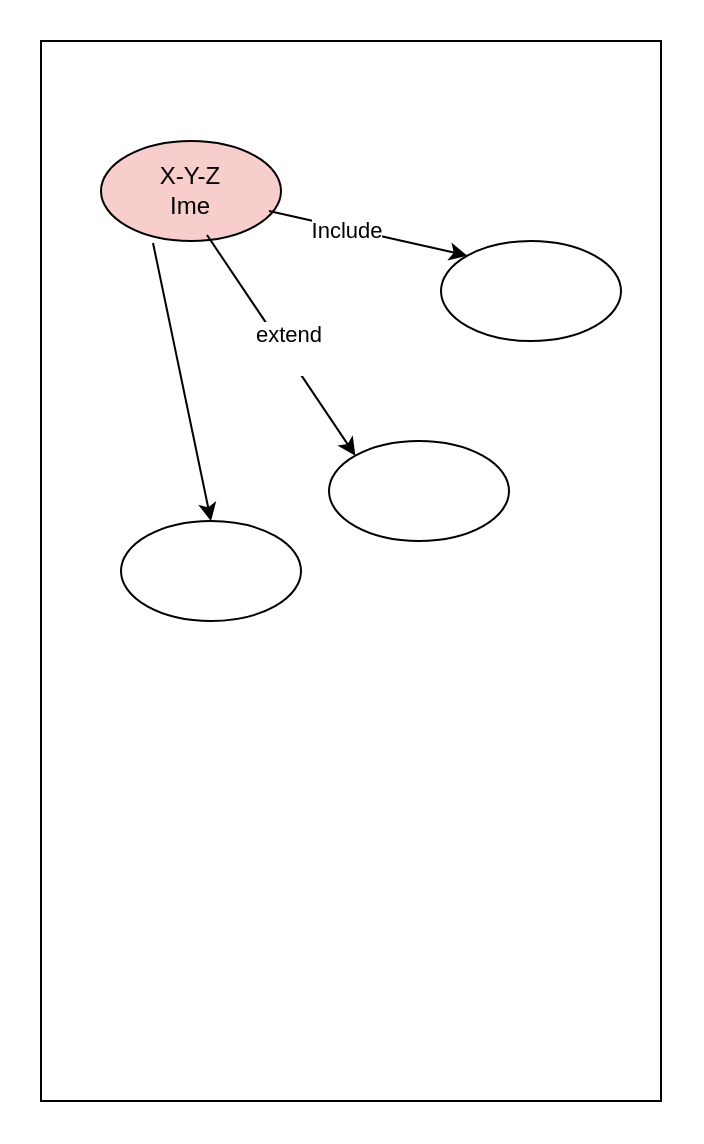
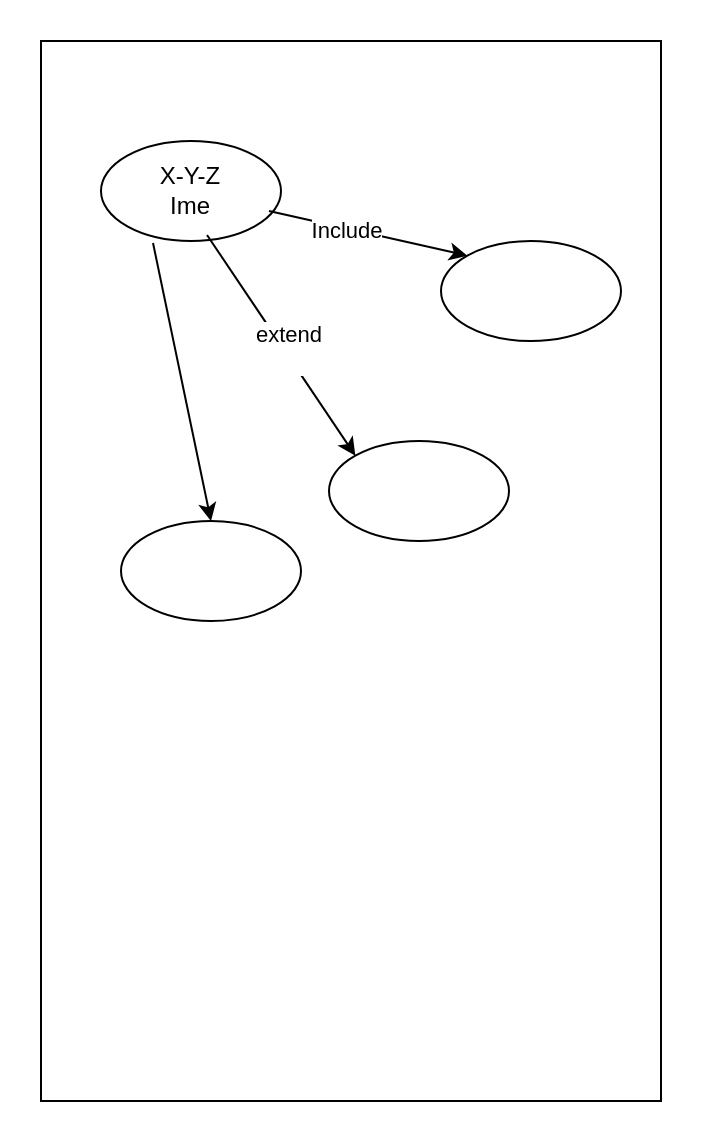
(191, 191) -> (191, 191)
